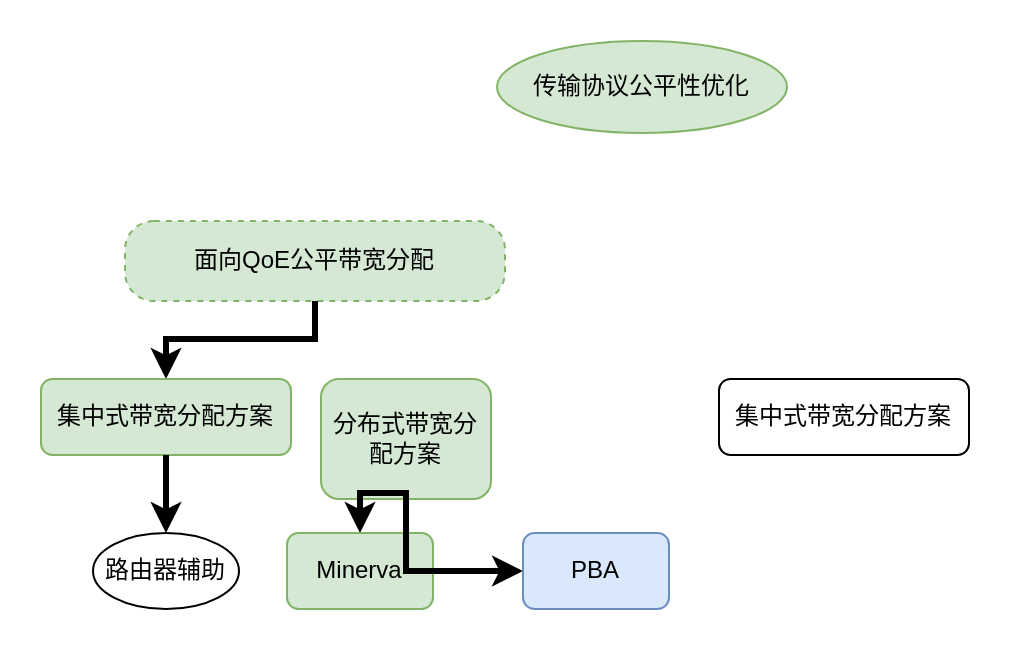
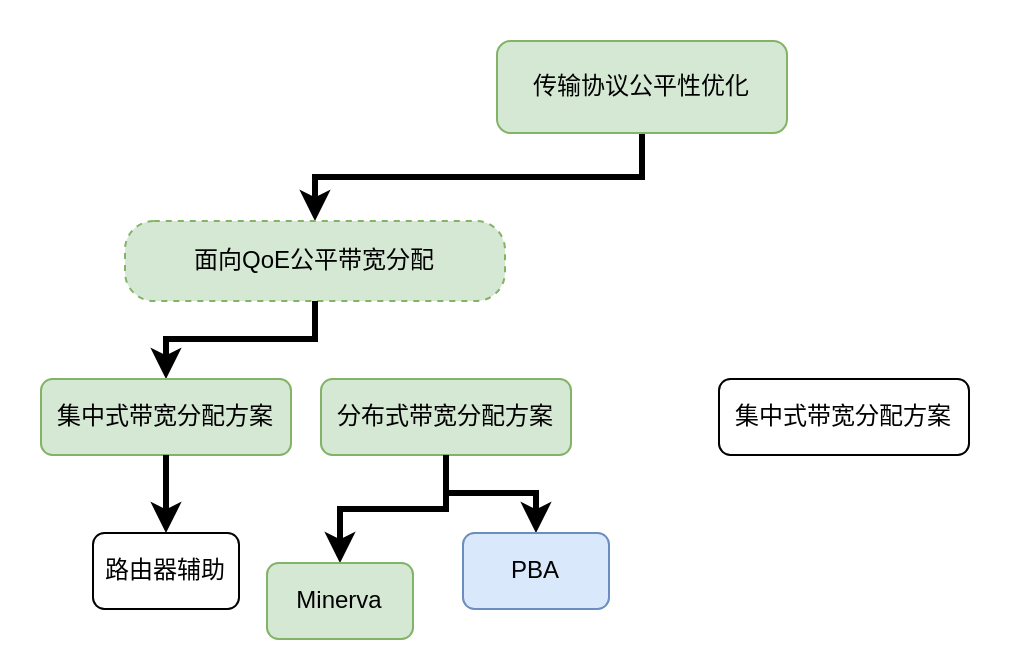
(642, 87) -> (642, 87)
none -> (489, 177)
(406, 439) -> (446, 417)
(166, 571) -> (166, 571)
(360, 571) -> (340, 601)
(596, 571) -> (536, 571)
